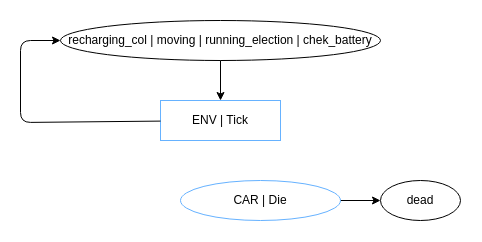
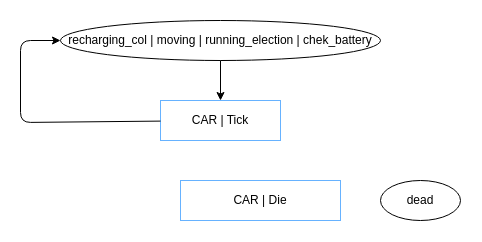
(221, 121) -> (221, 121)
(261, 201) -> (261, 201)
(357, 201) -> none
